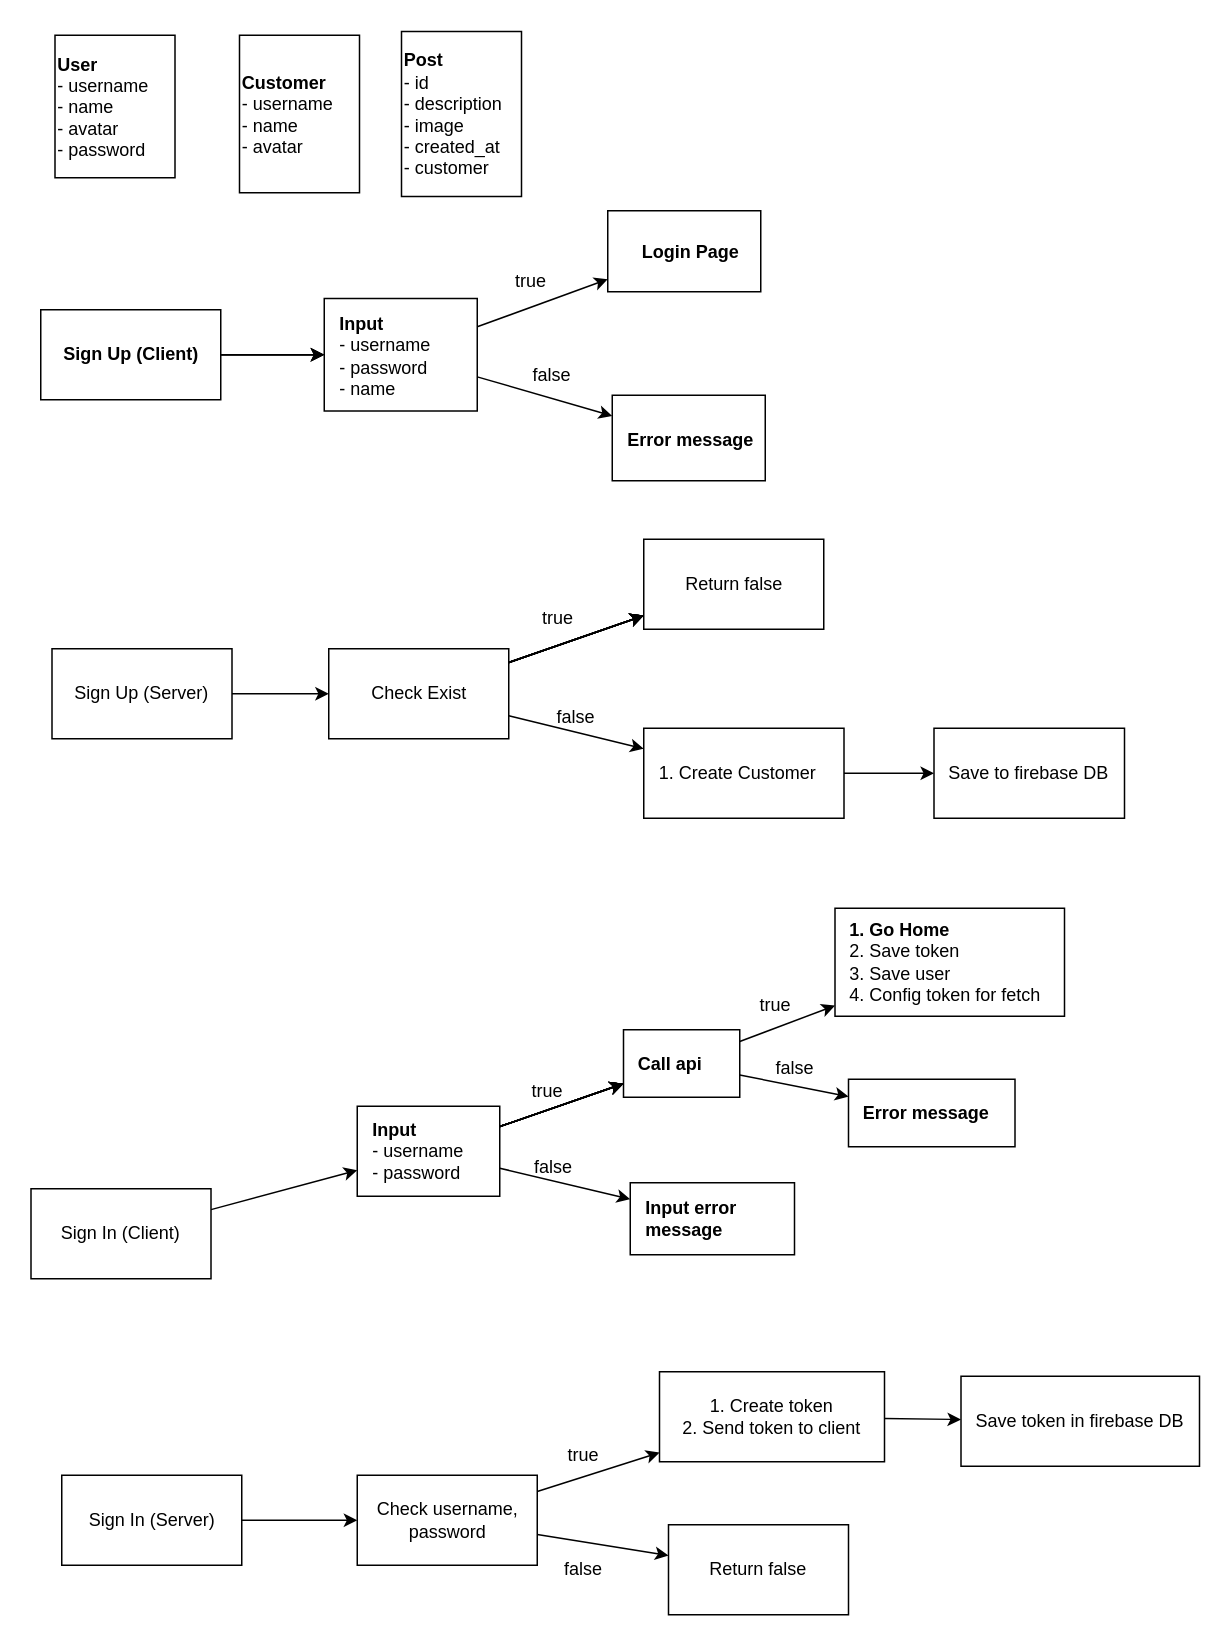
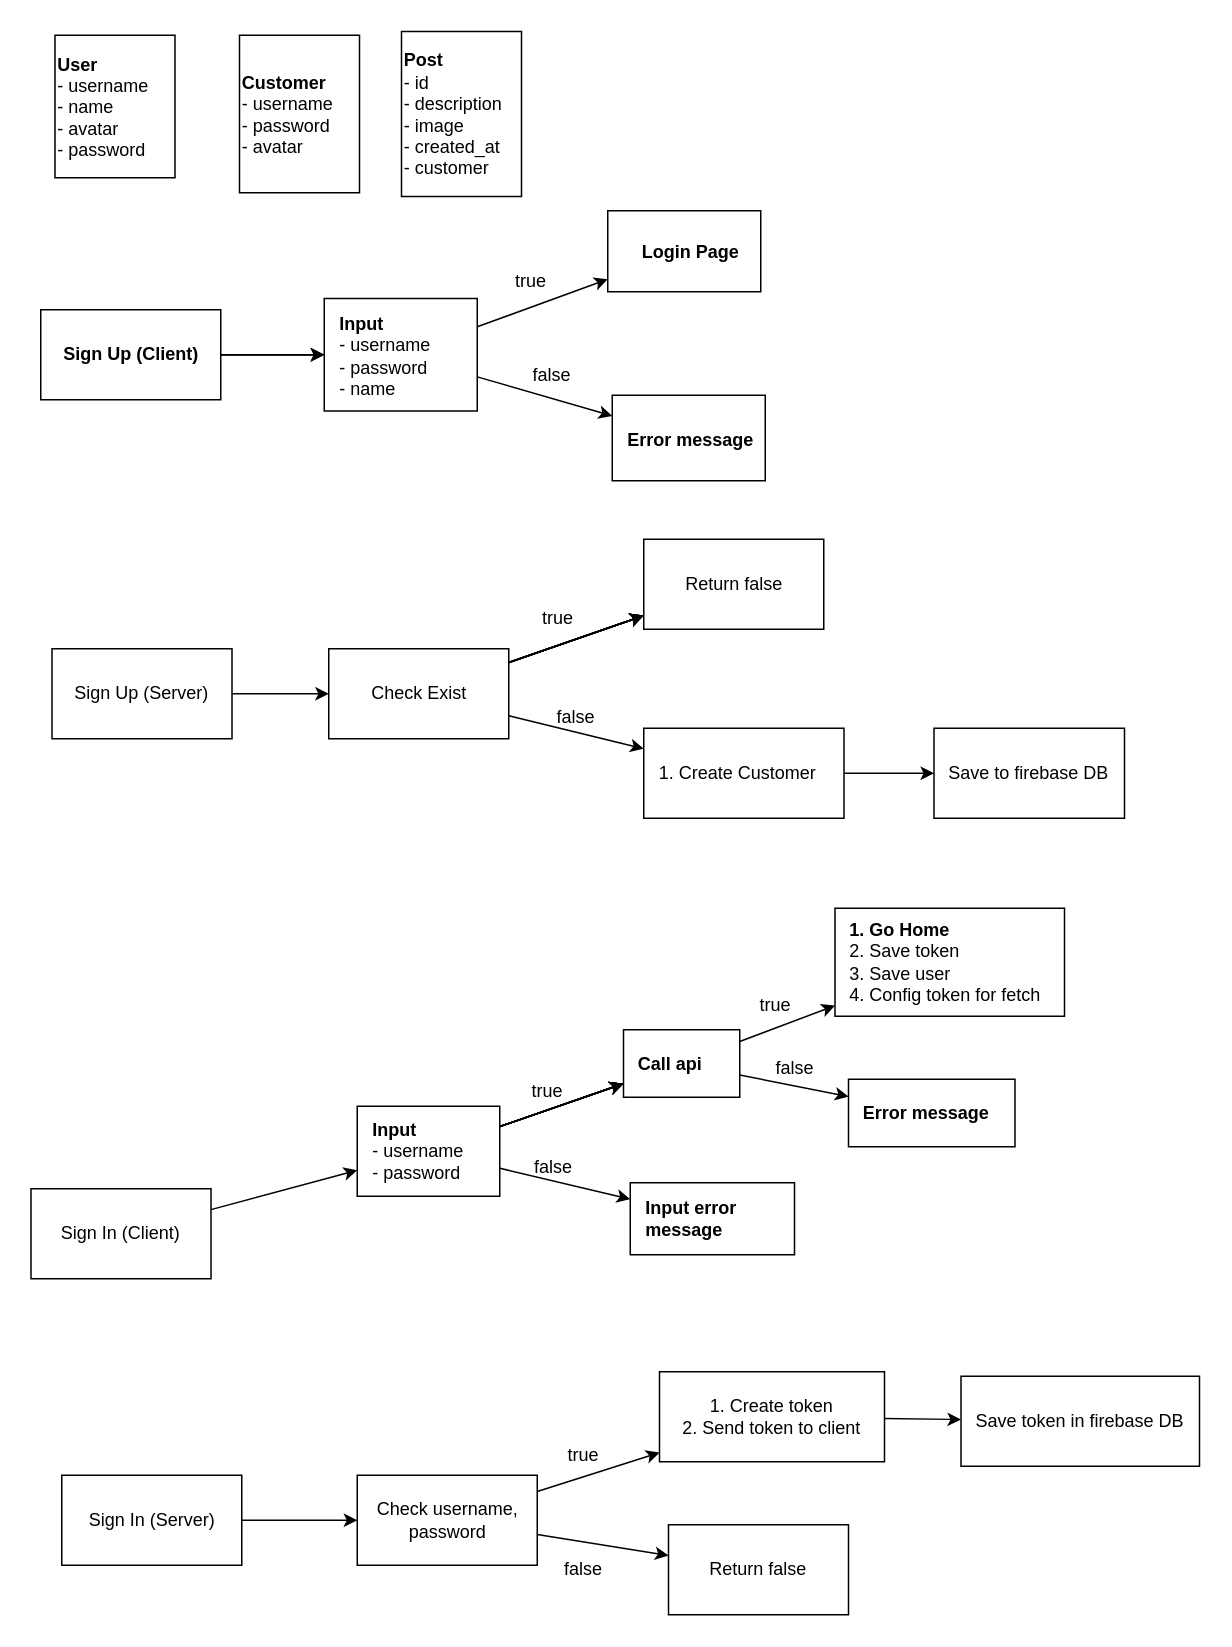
(290, 115) -> (290, 115)
